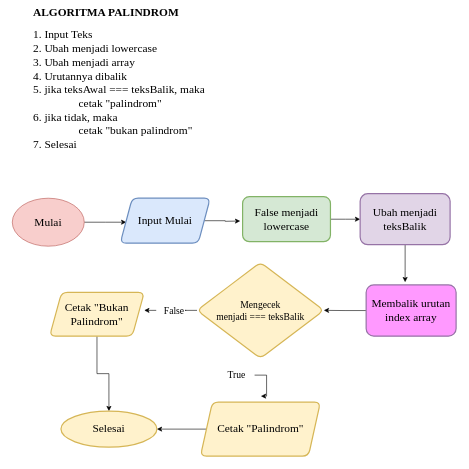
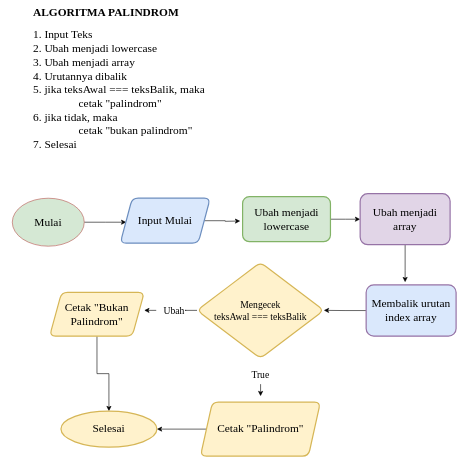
(287, 219) -> (287, 219)
(405, 219) -> (405, 219)
(48, 222) -> (48, 222)
(174, 311) -> (174, 311)
(261, 311) -> (261, 311)
(411, 311) -> (411, 311)
(237, 375) -> (261, 375)
